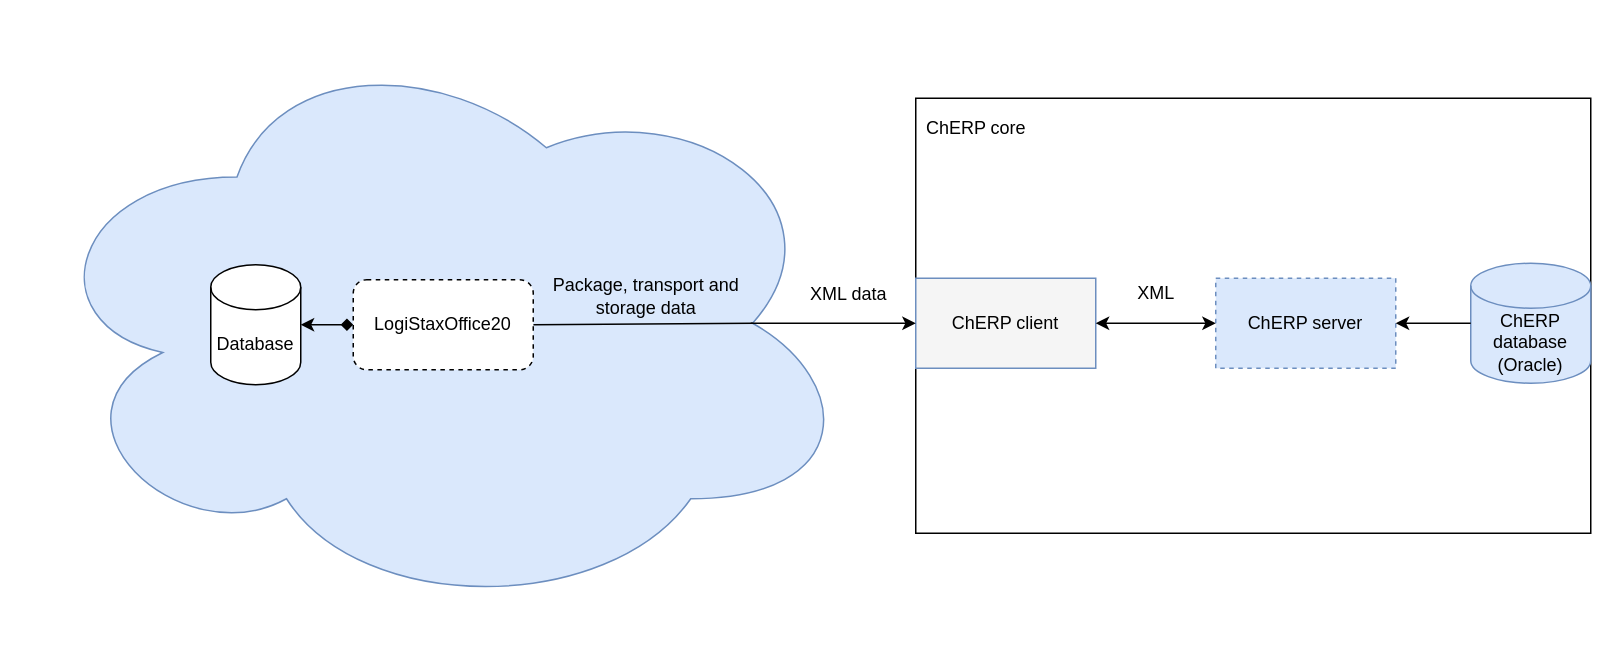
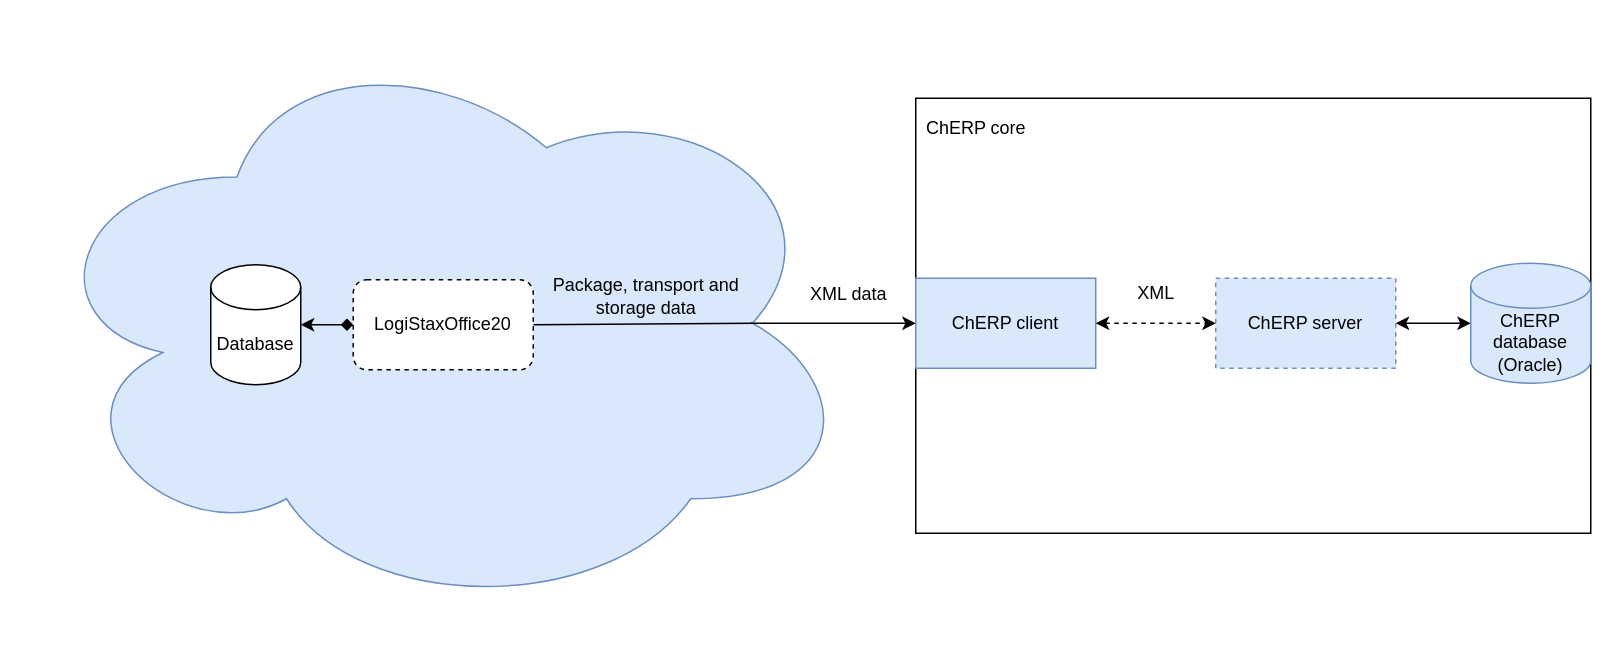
(1006, 323) -> (1006, 323)
(1157, 323) -> (1157, 323)
(1463, 323) -> (1459, 323)
